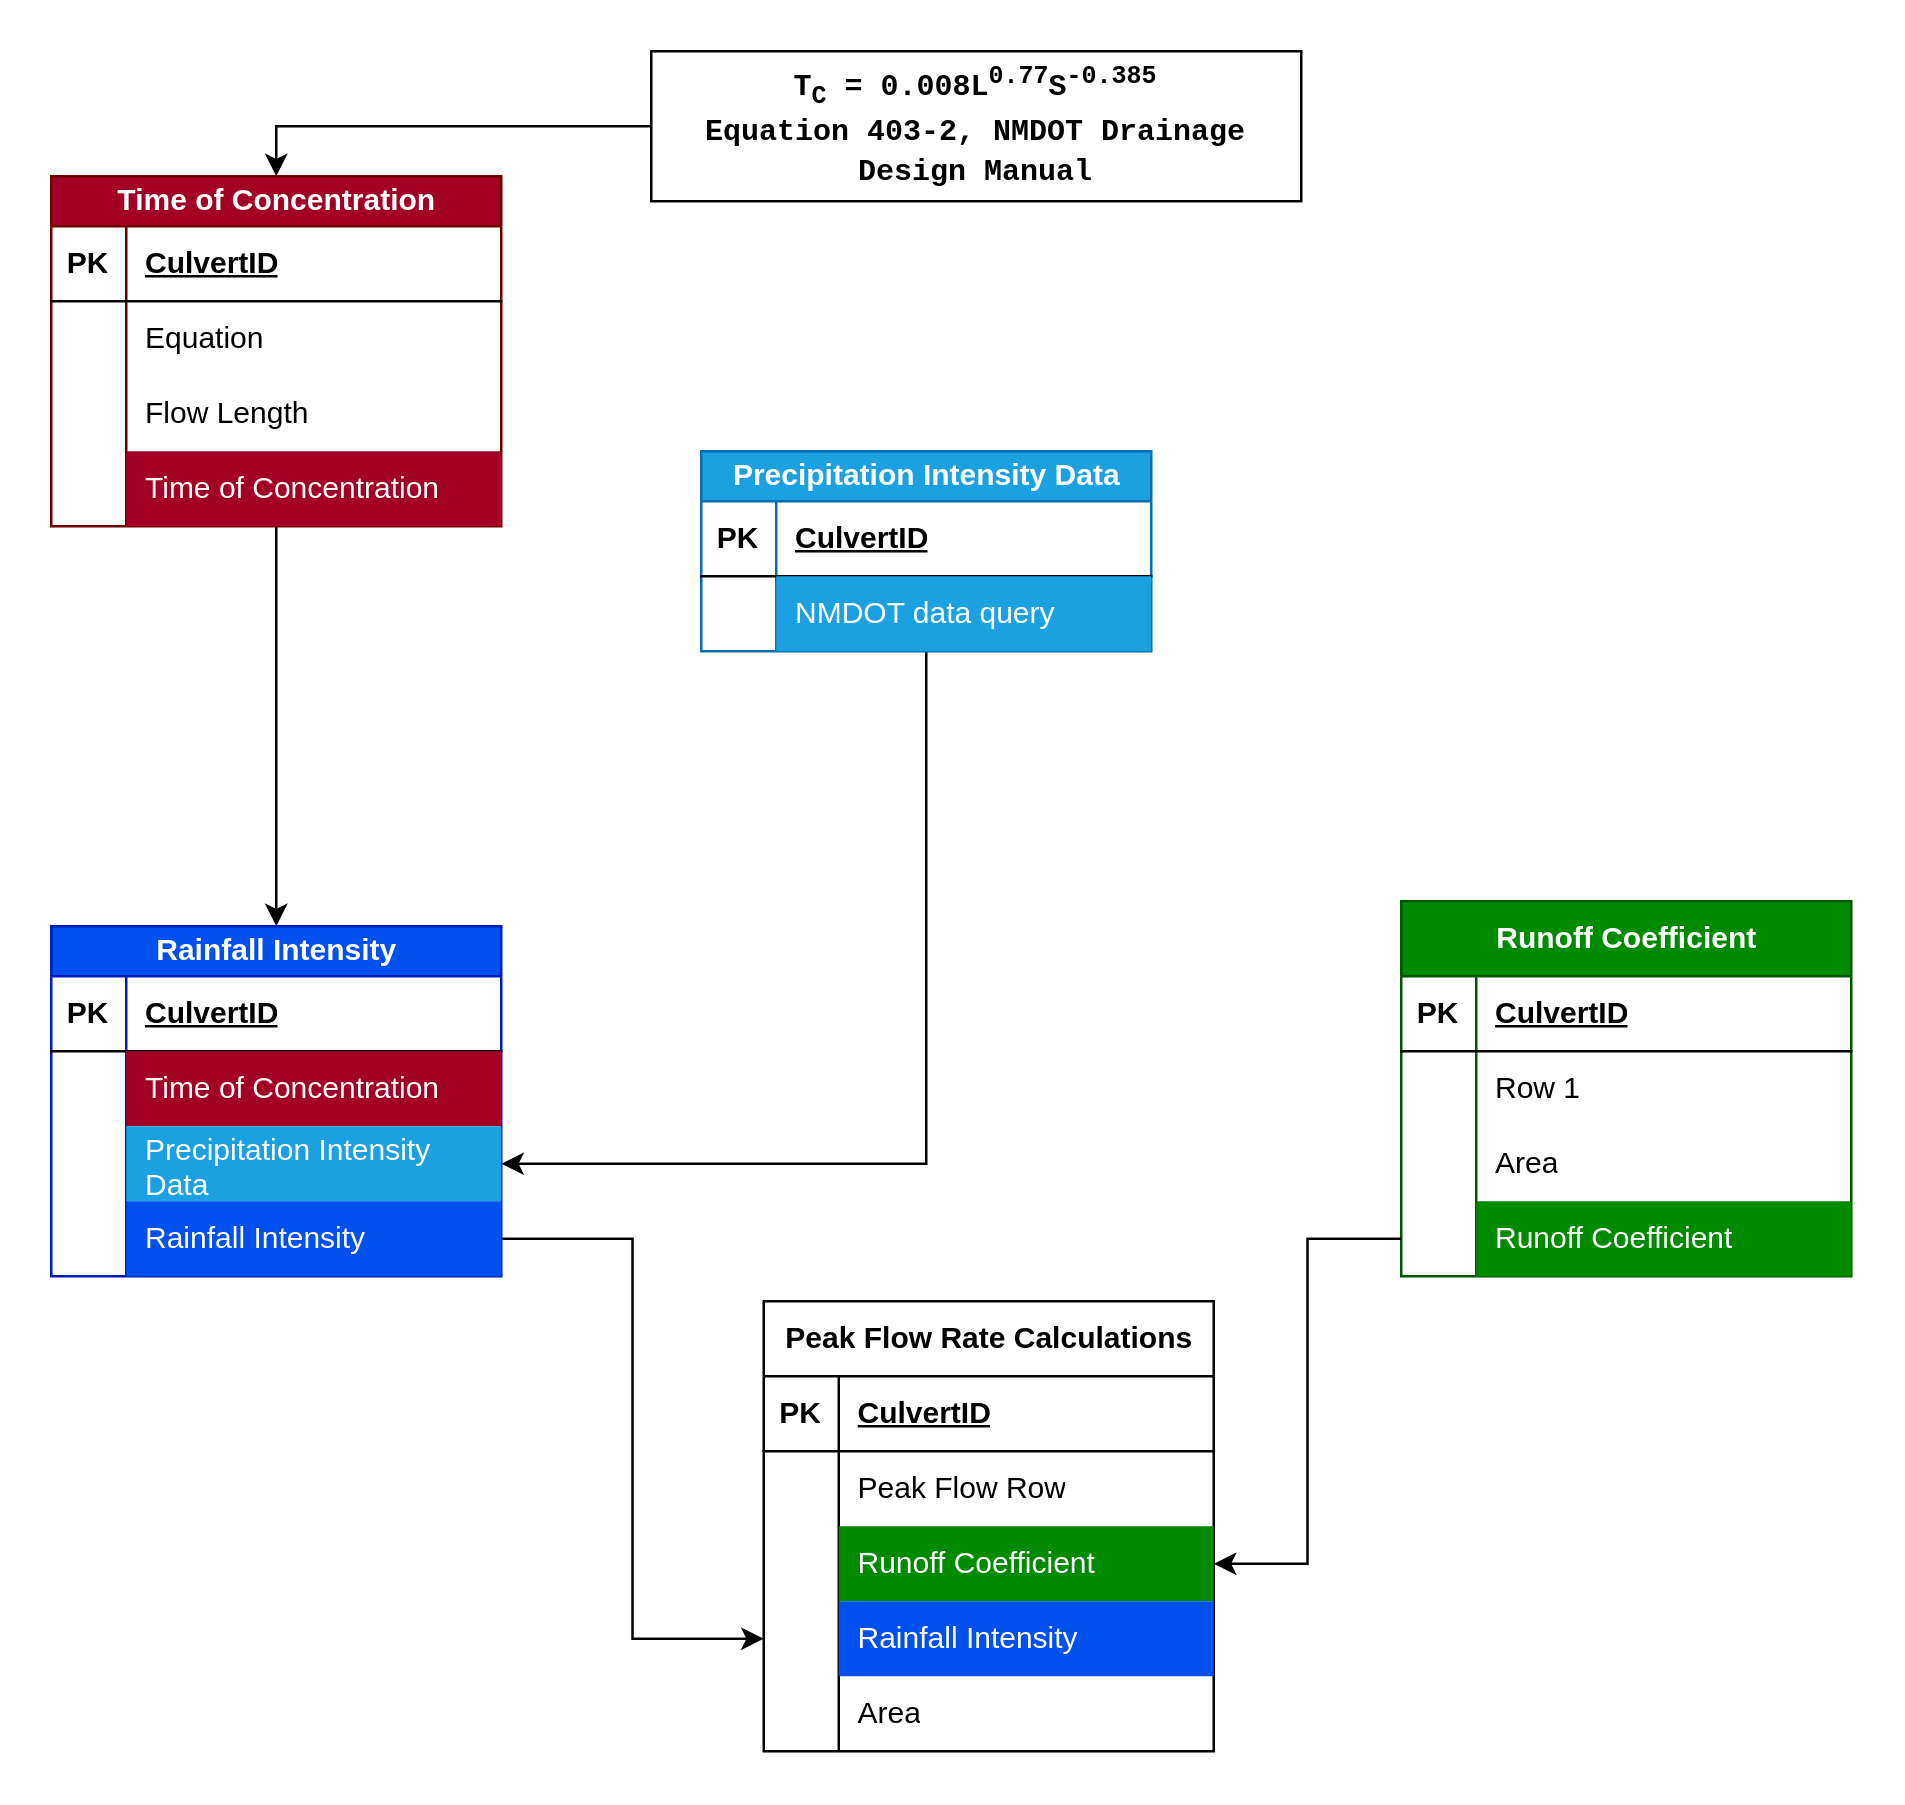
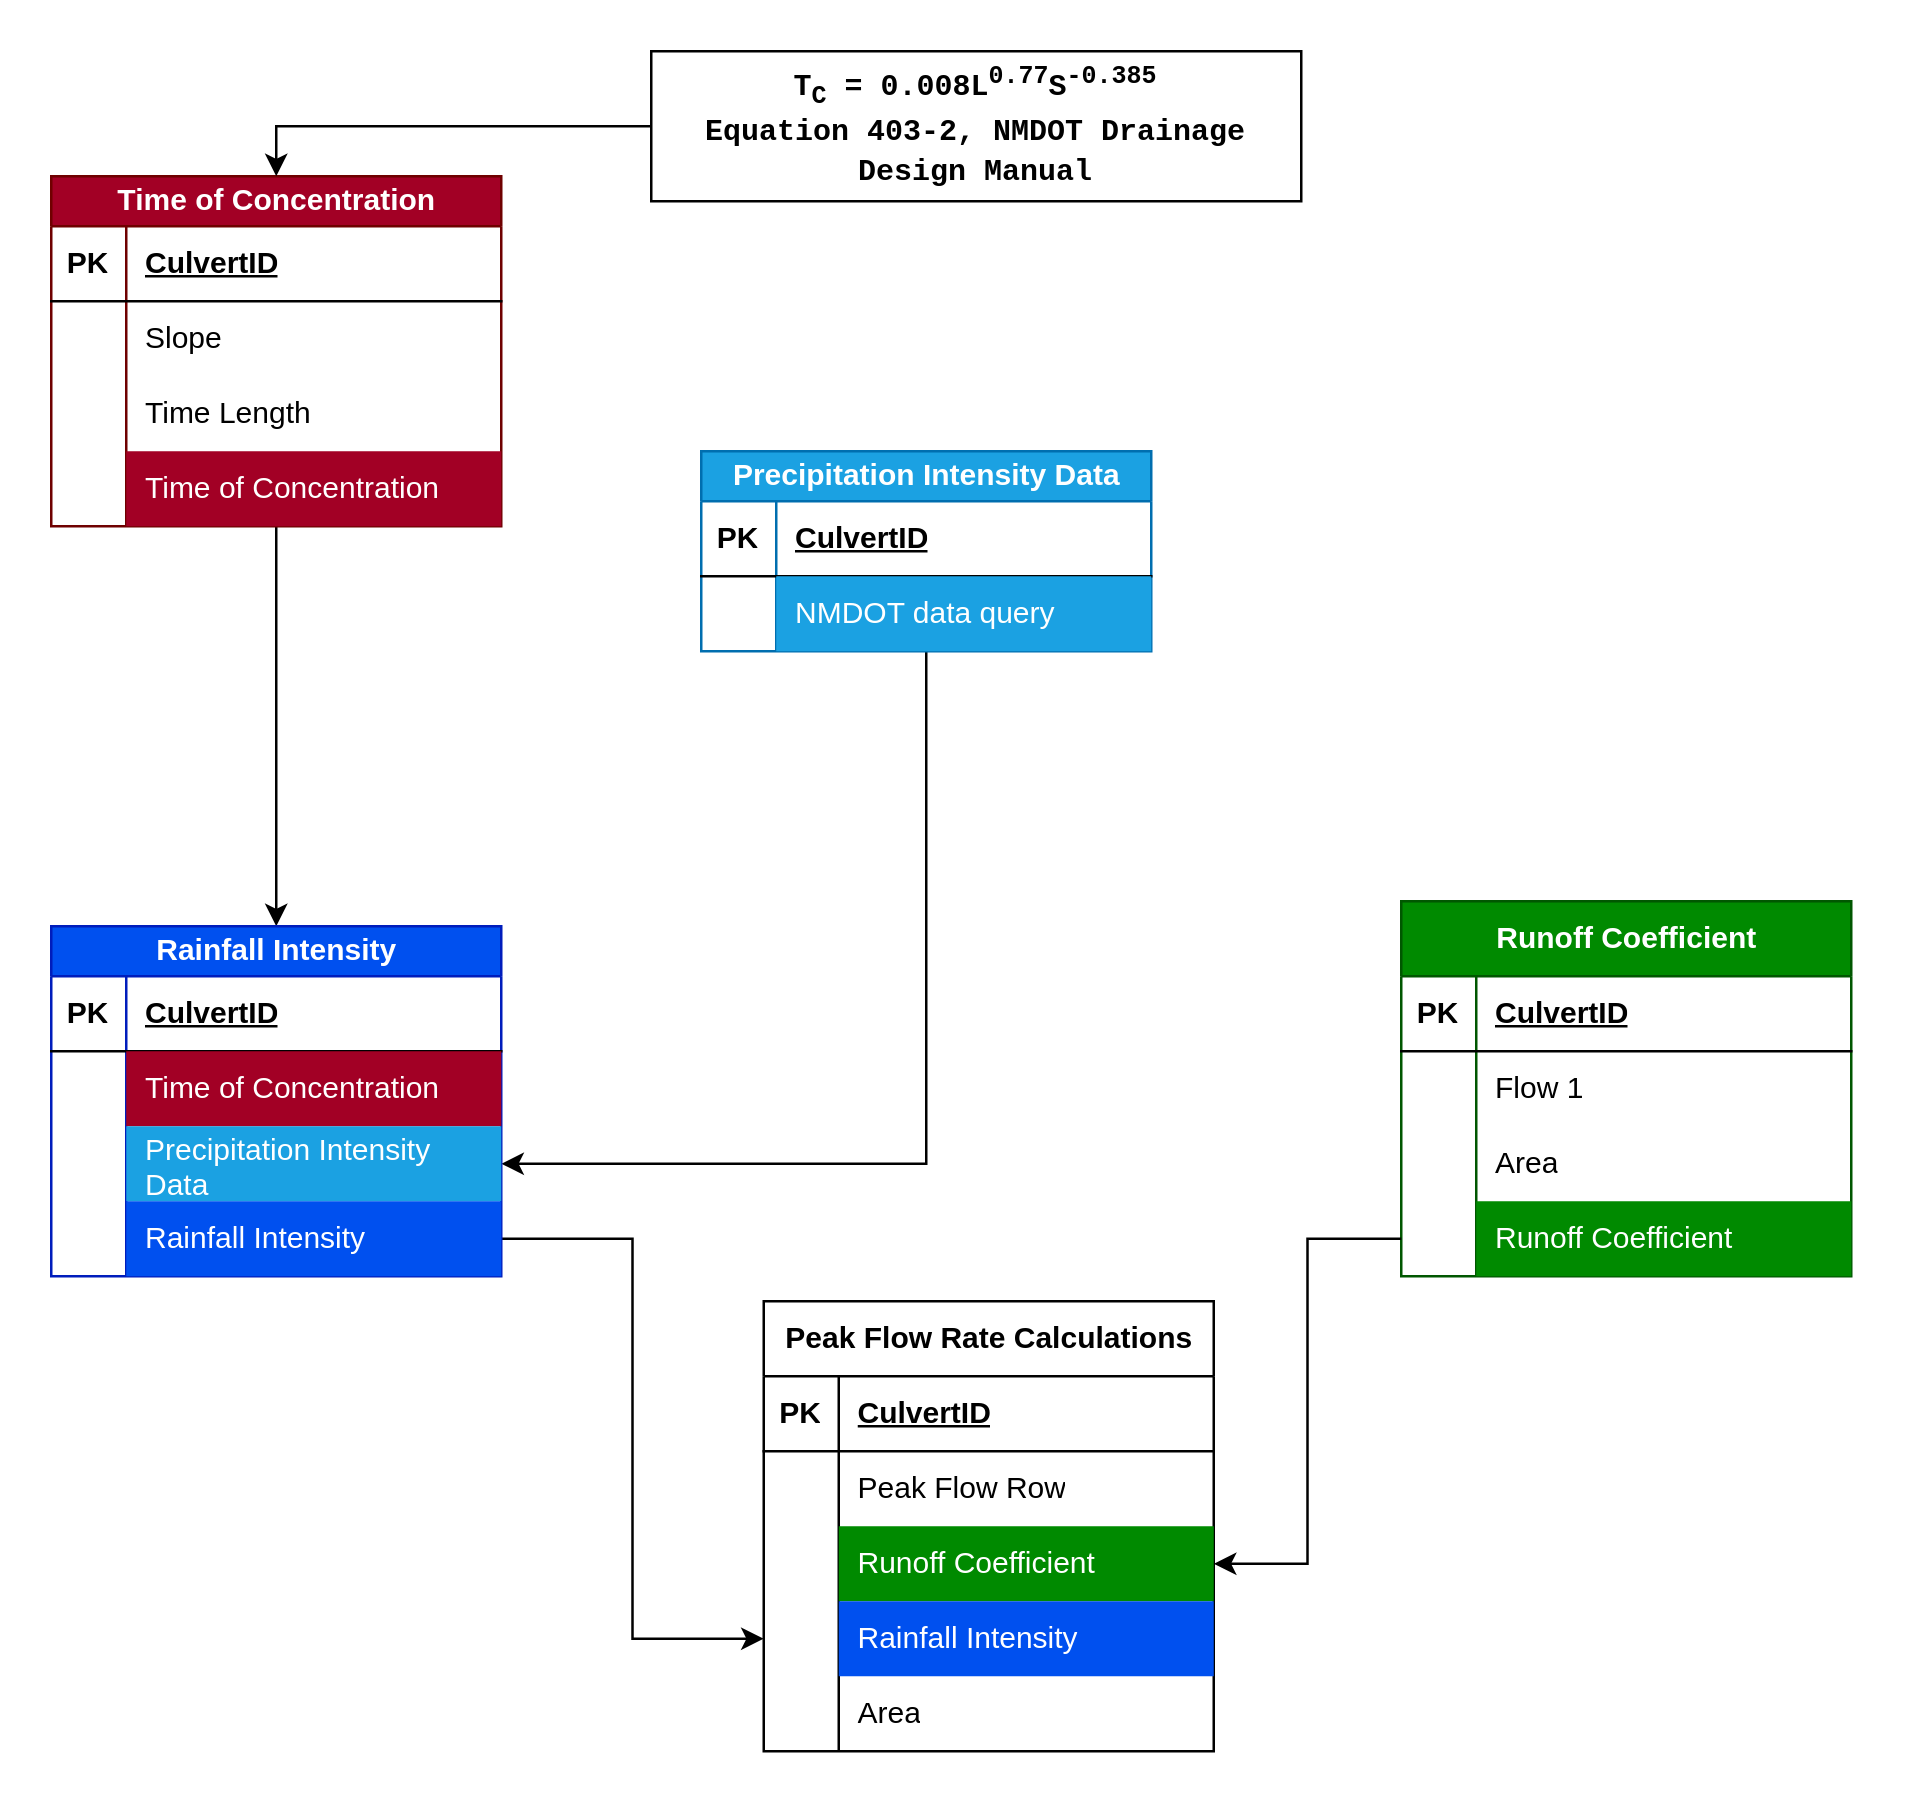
(210, 339) -> (184, 339)
(231, 414) -> (231, 414)
(1534, 1089) -> (1539, 1089)
